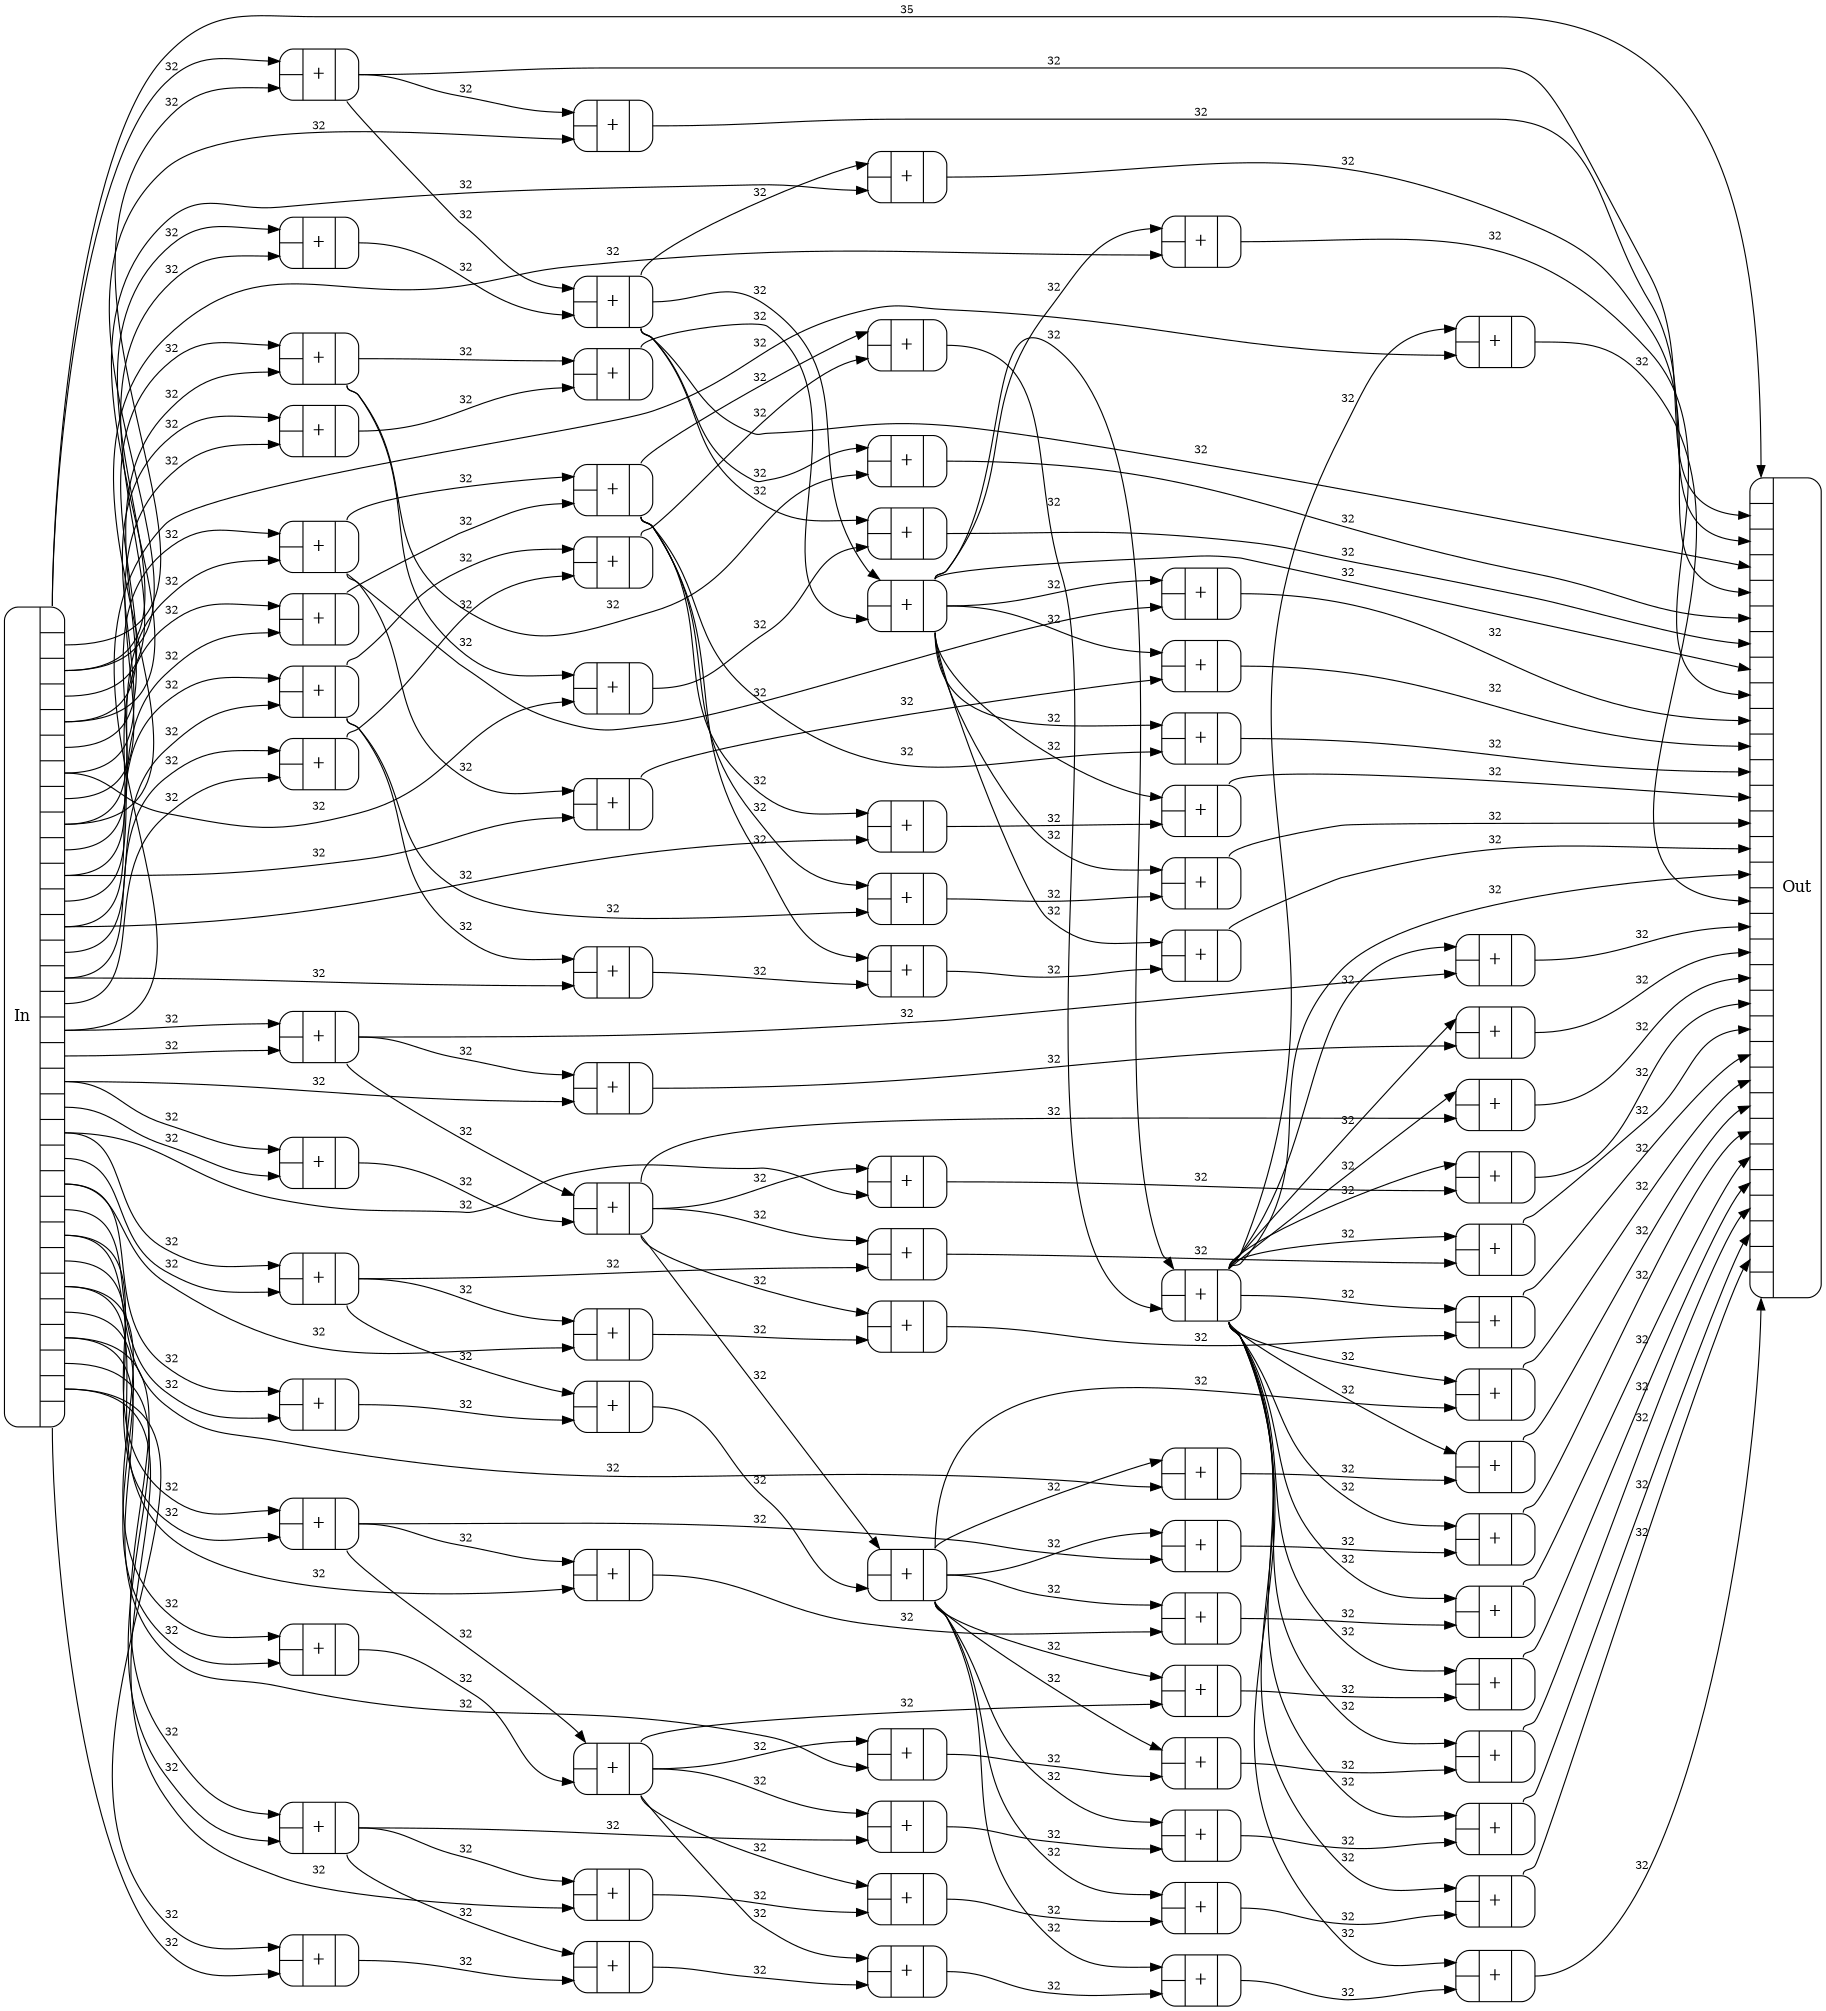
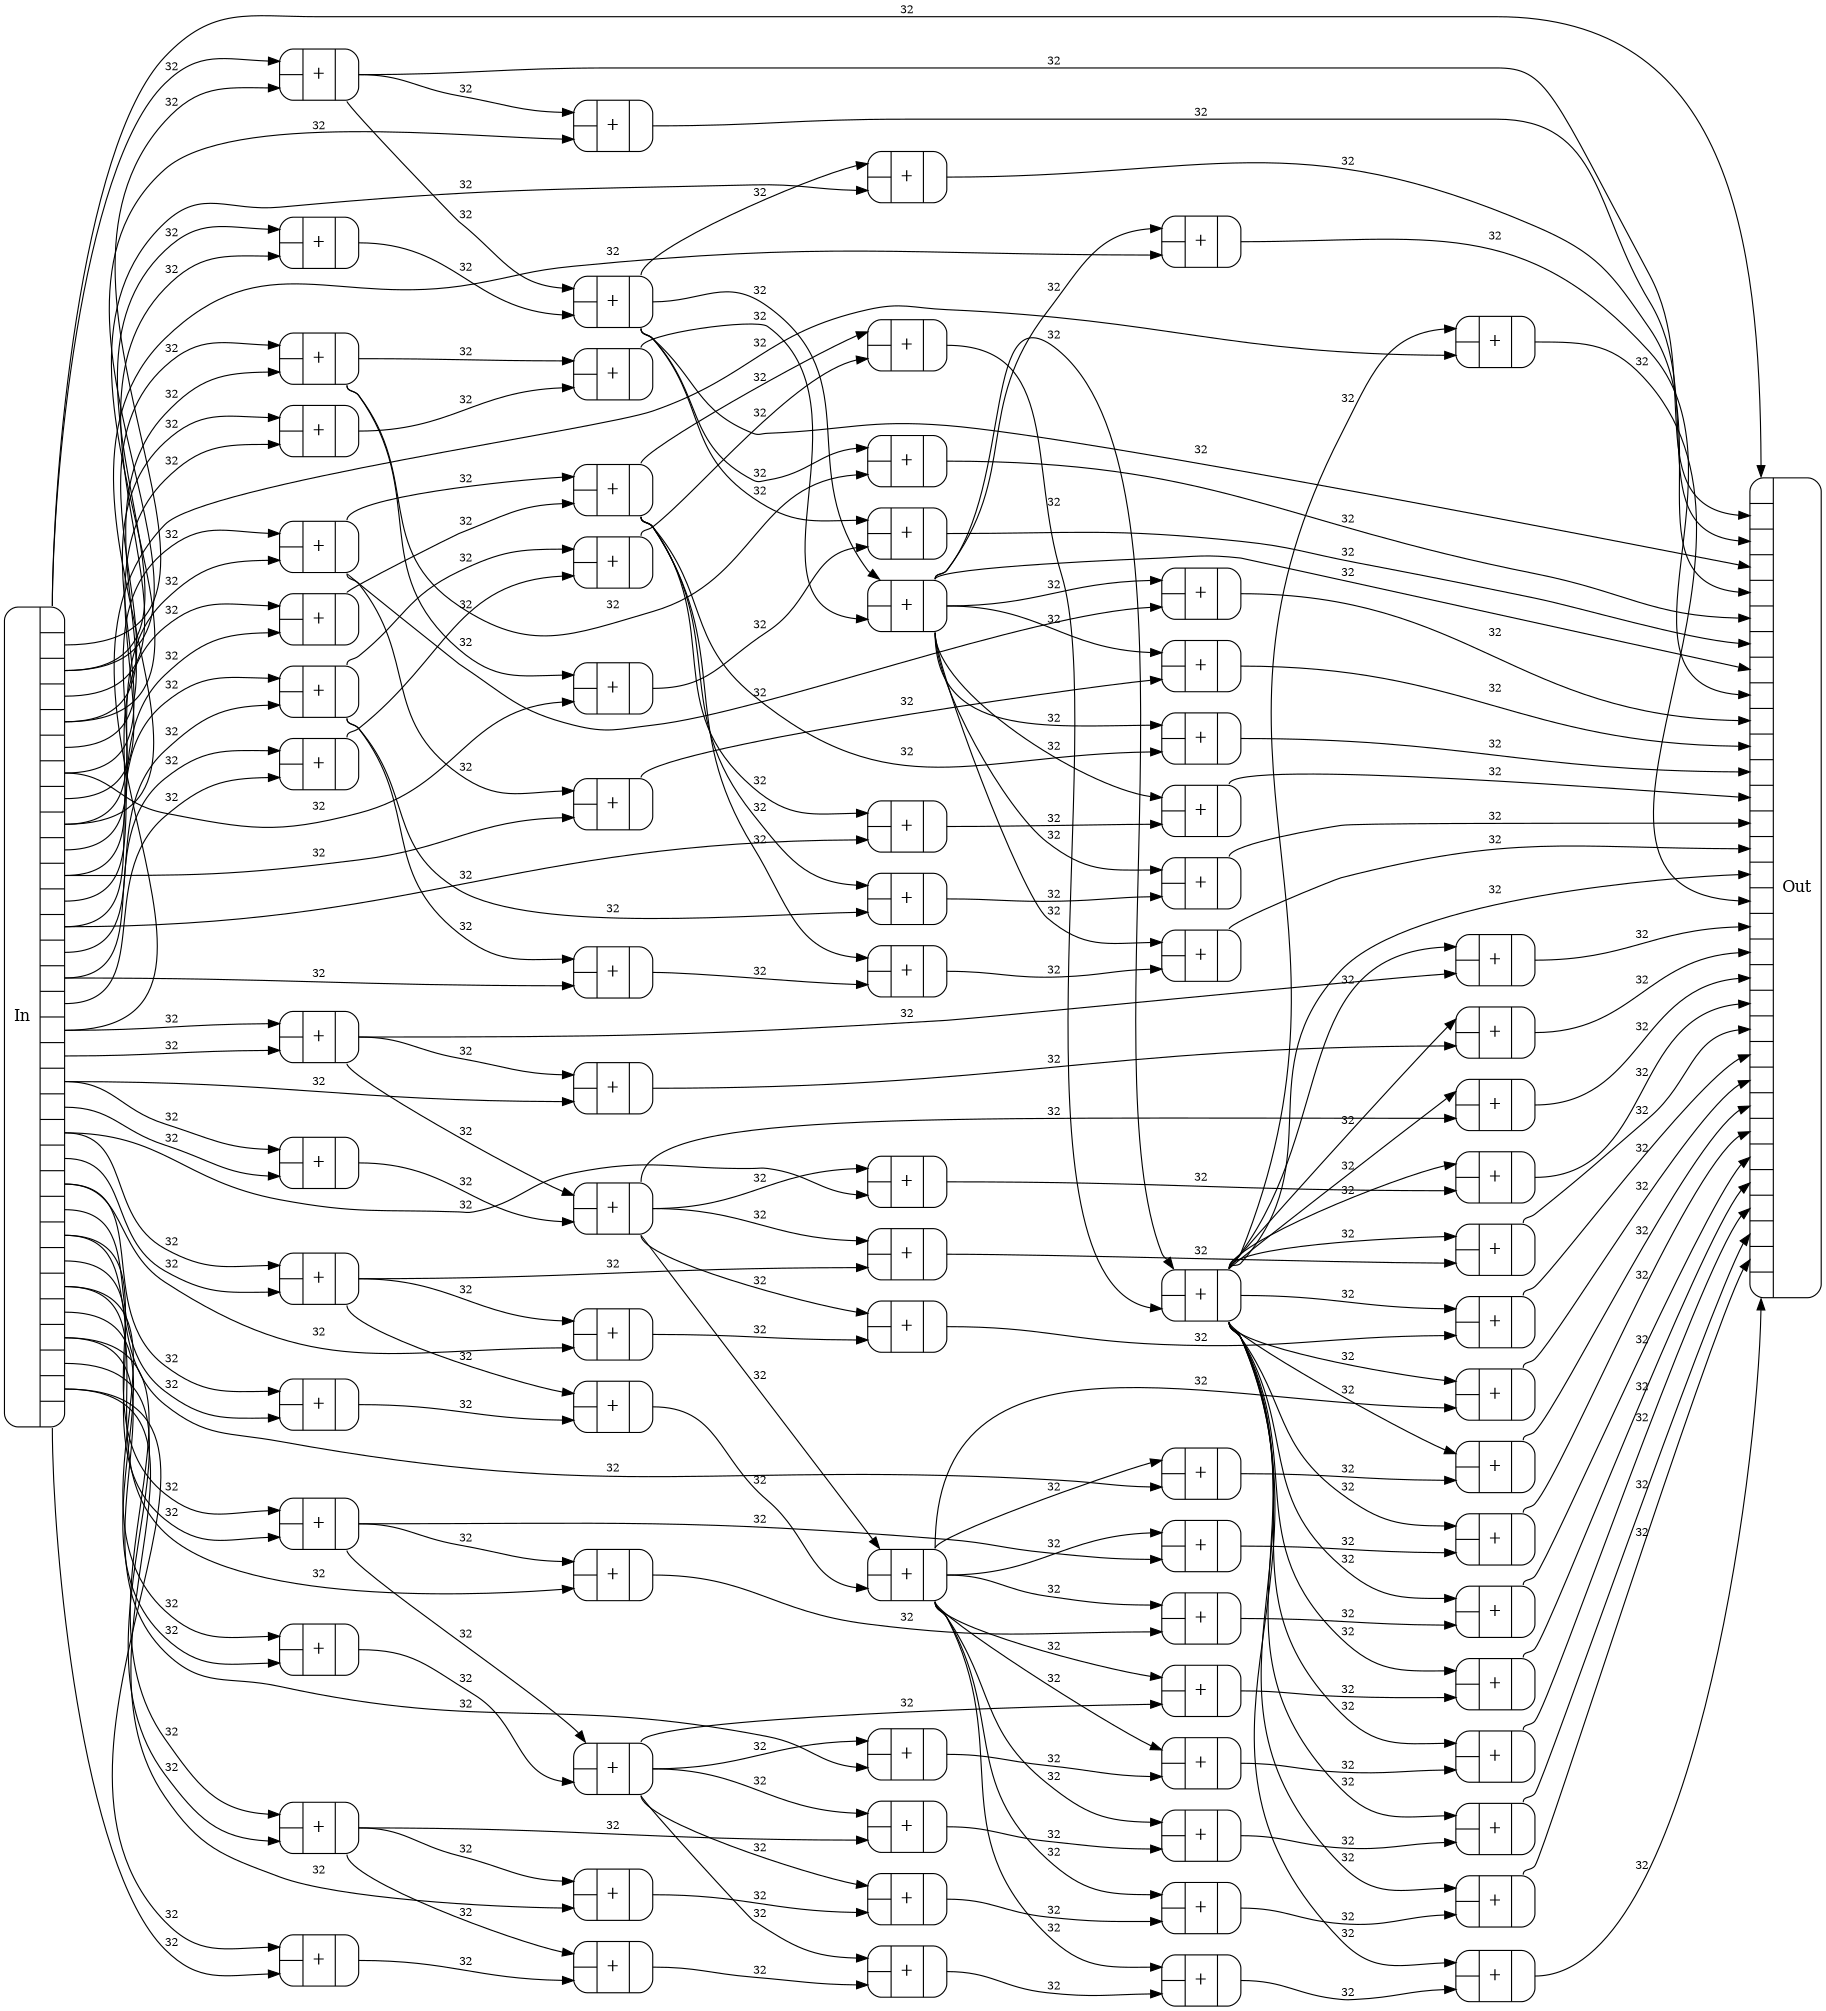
(907, 11) -> (907, 11)
